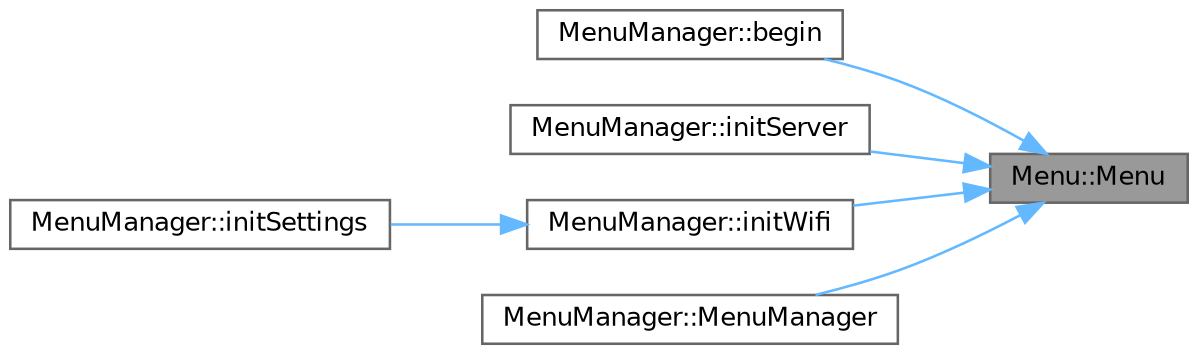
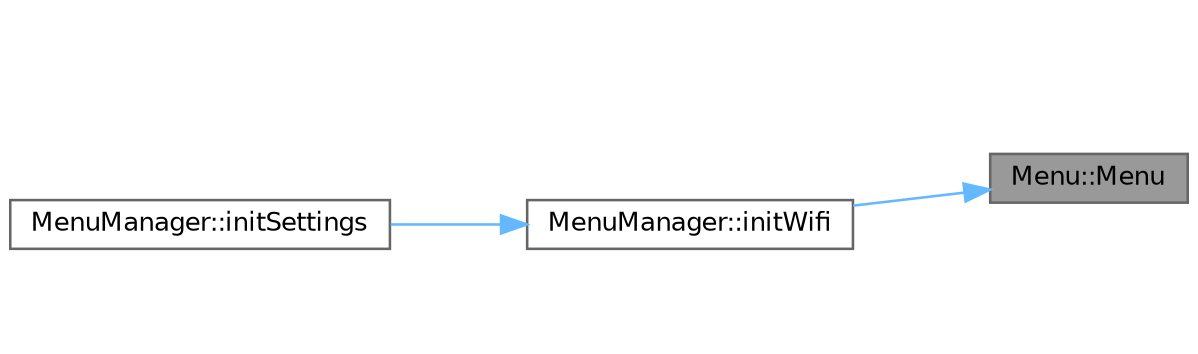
(690, 35) -> none
(690, 130) -> none
(690, 319) -> none
